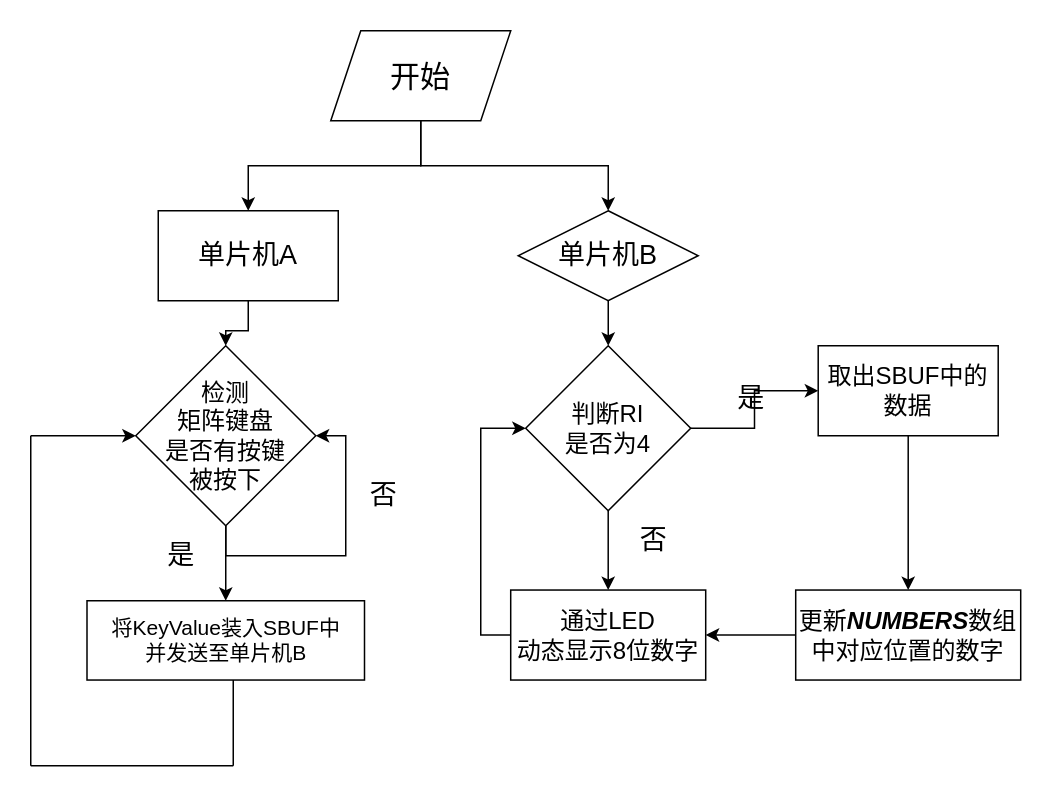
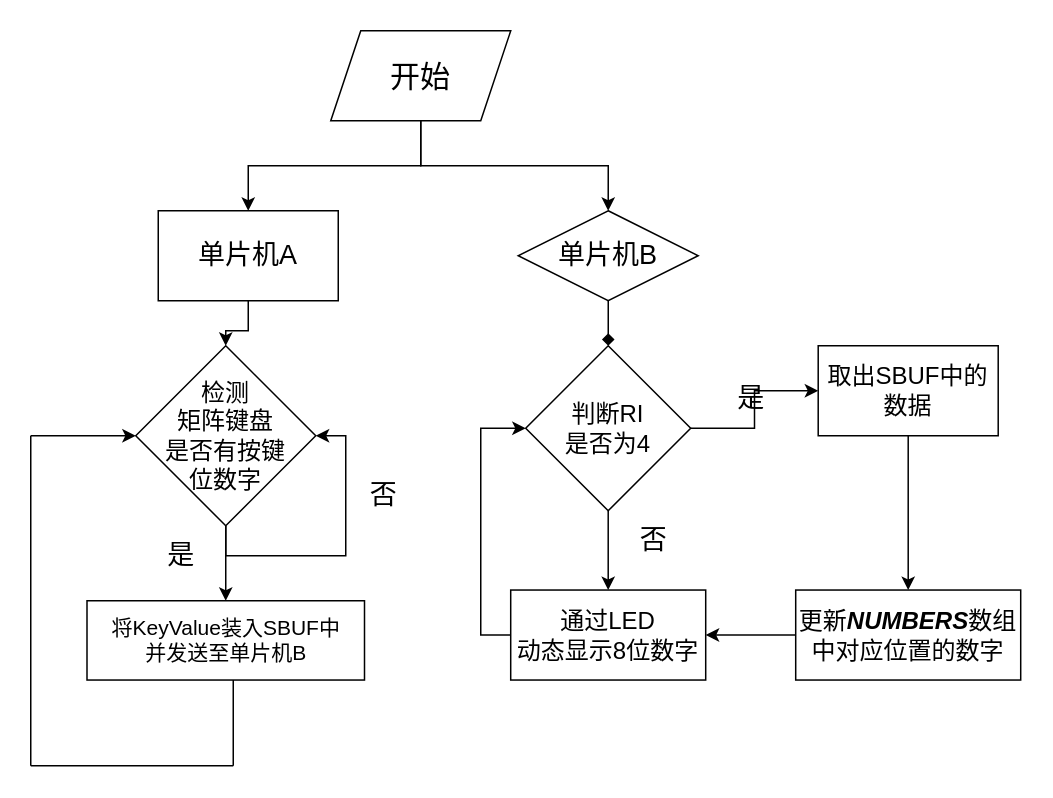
(608, 334) -> (608, 333)
(226, 436) -> (226, 436)
